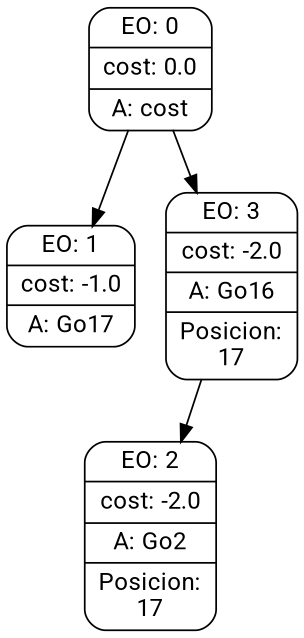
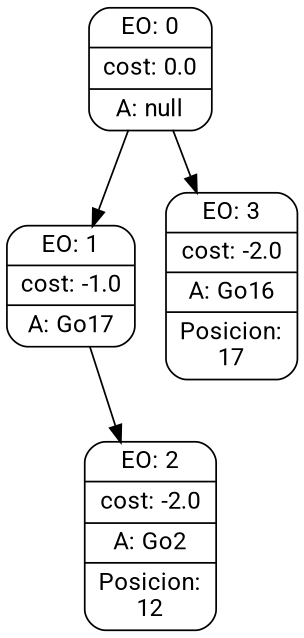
(150, 109) -> (150, 109)
(194, 402) -> (103, 386)
(150, 609) -> (150, 609)
